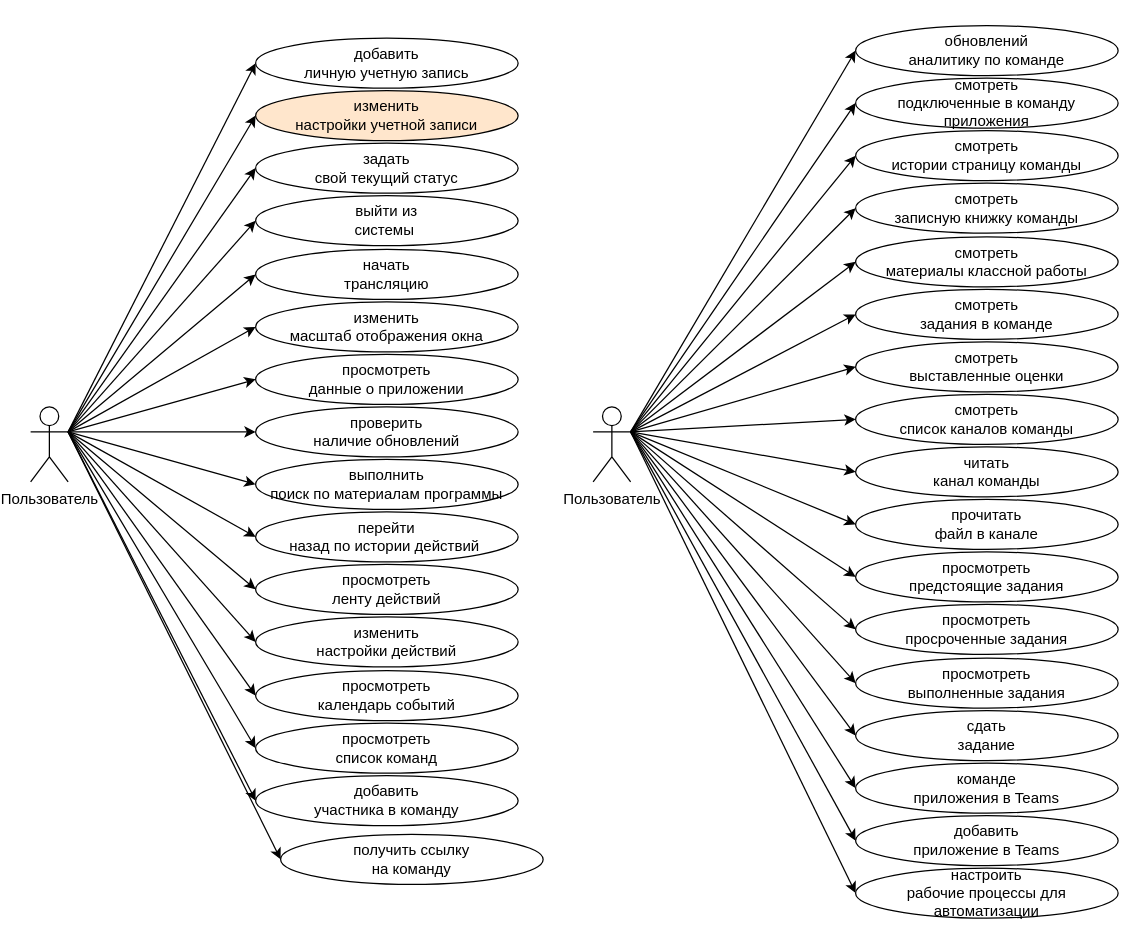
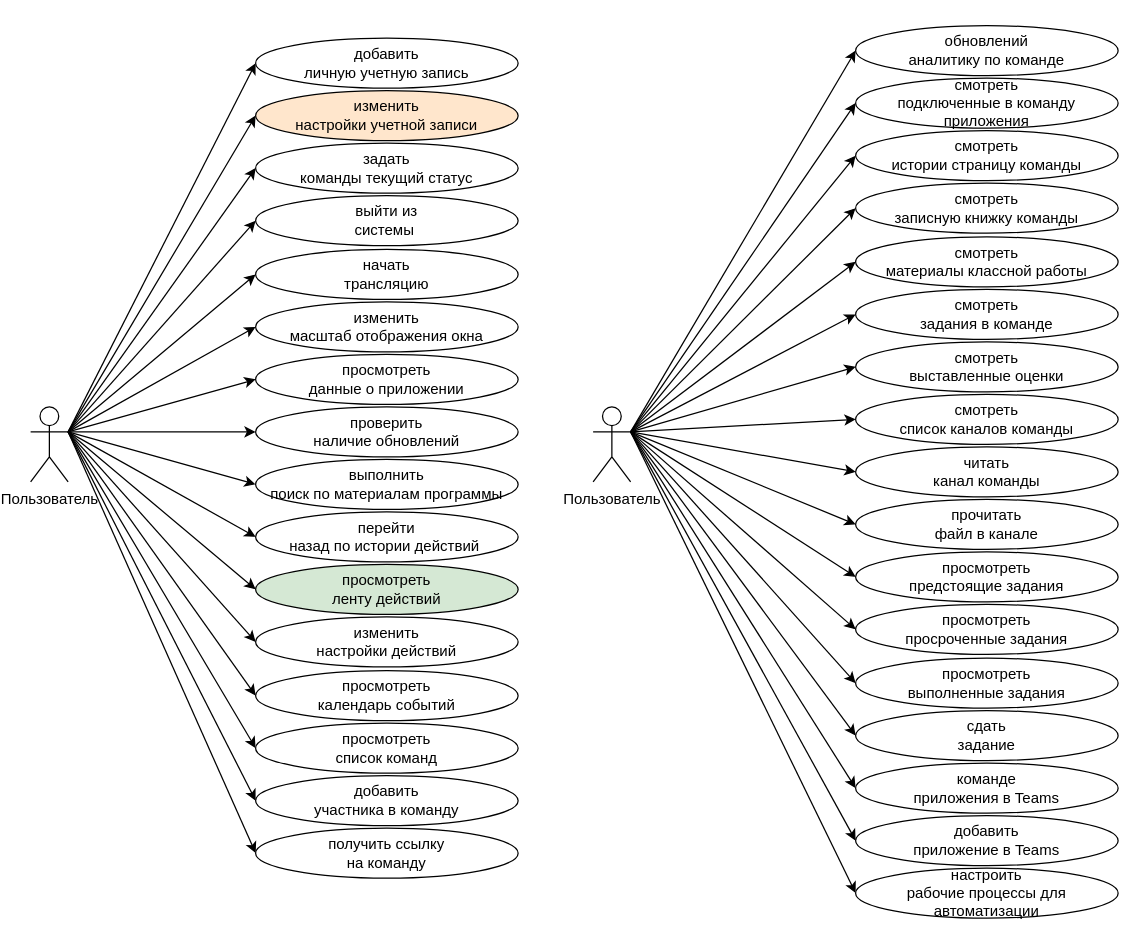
(387, 168) -> (387, 168)
(387, 589) -> (387, 589)
(412, 859) -> (387, 853)
